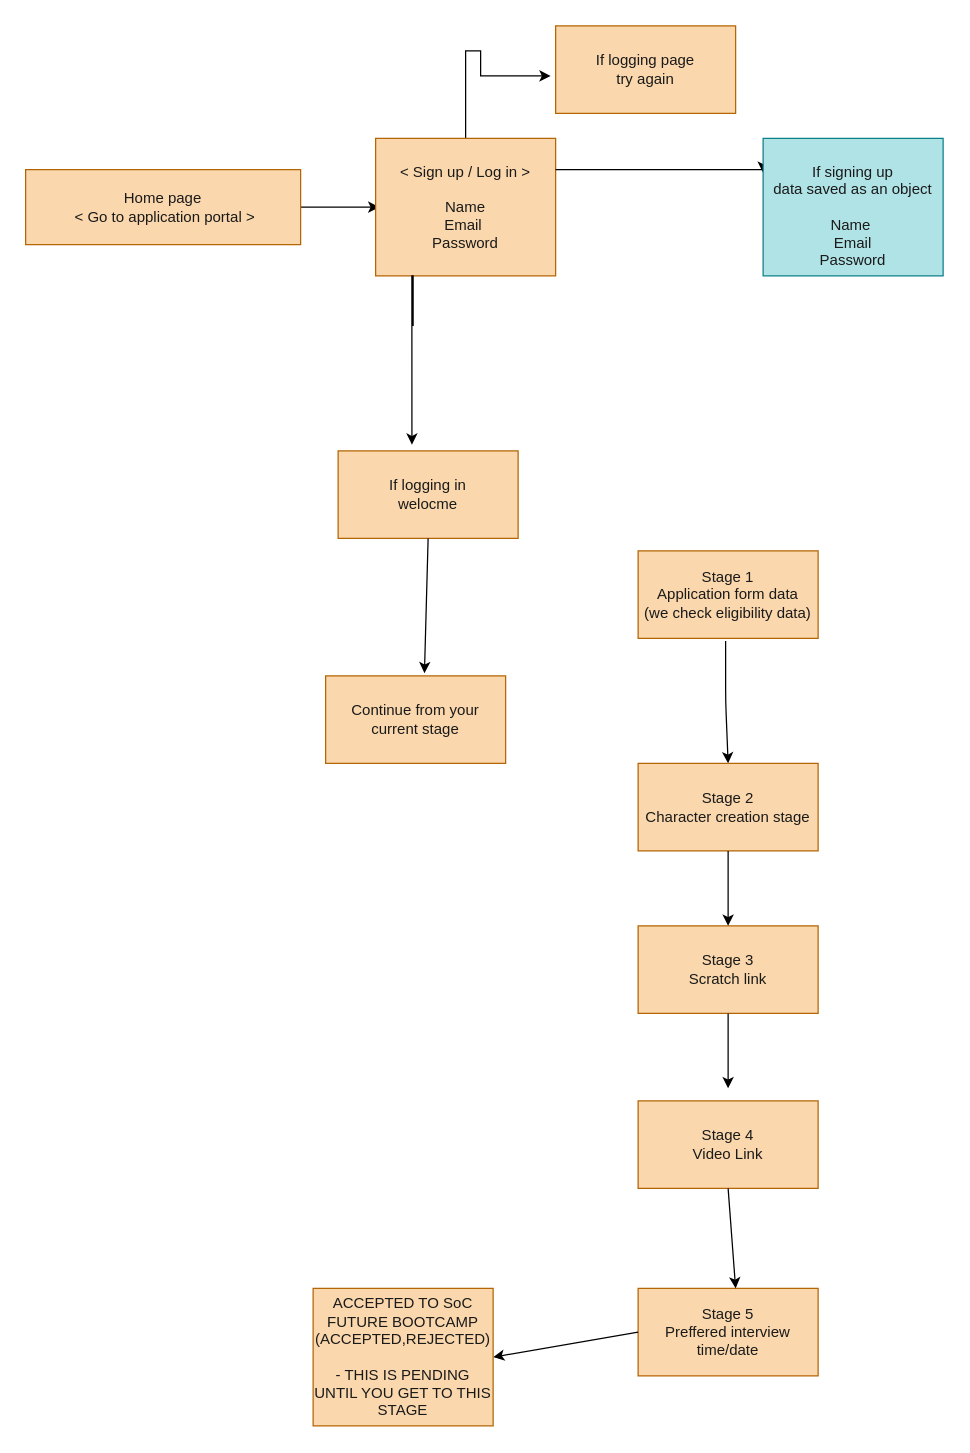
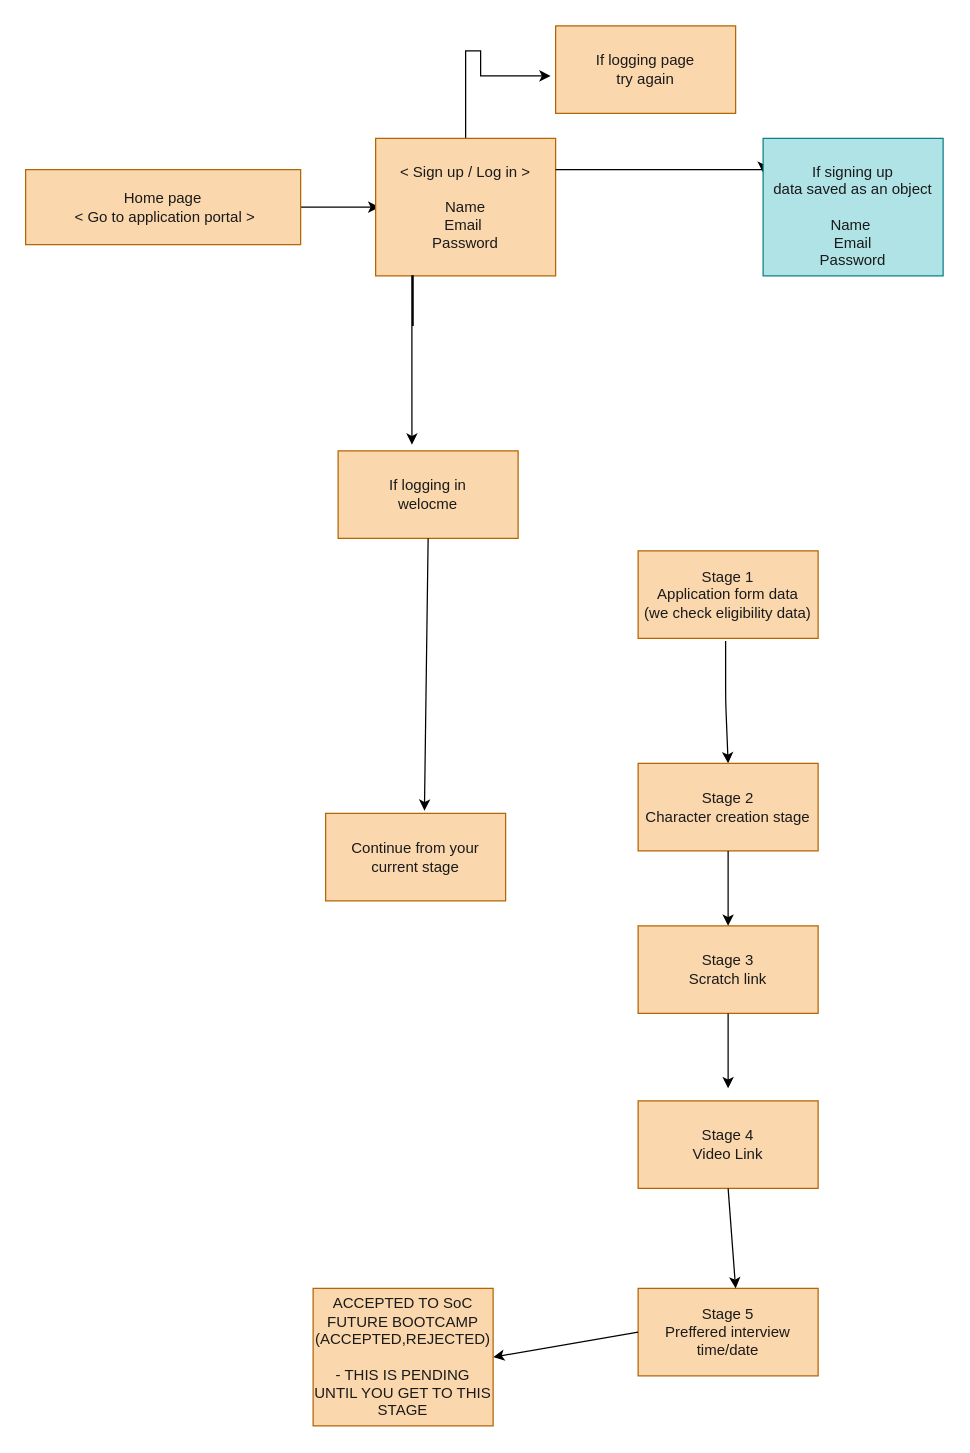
(416, 719) -> (416, 857)
